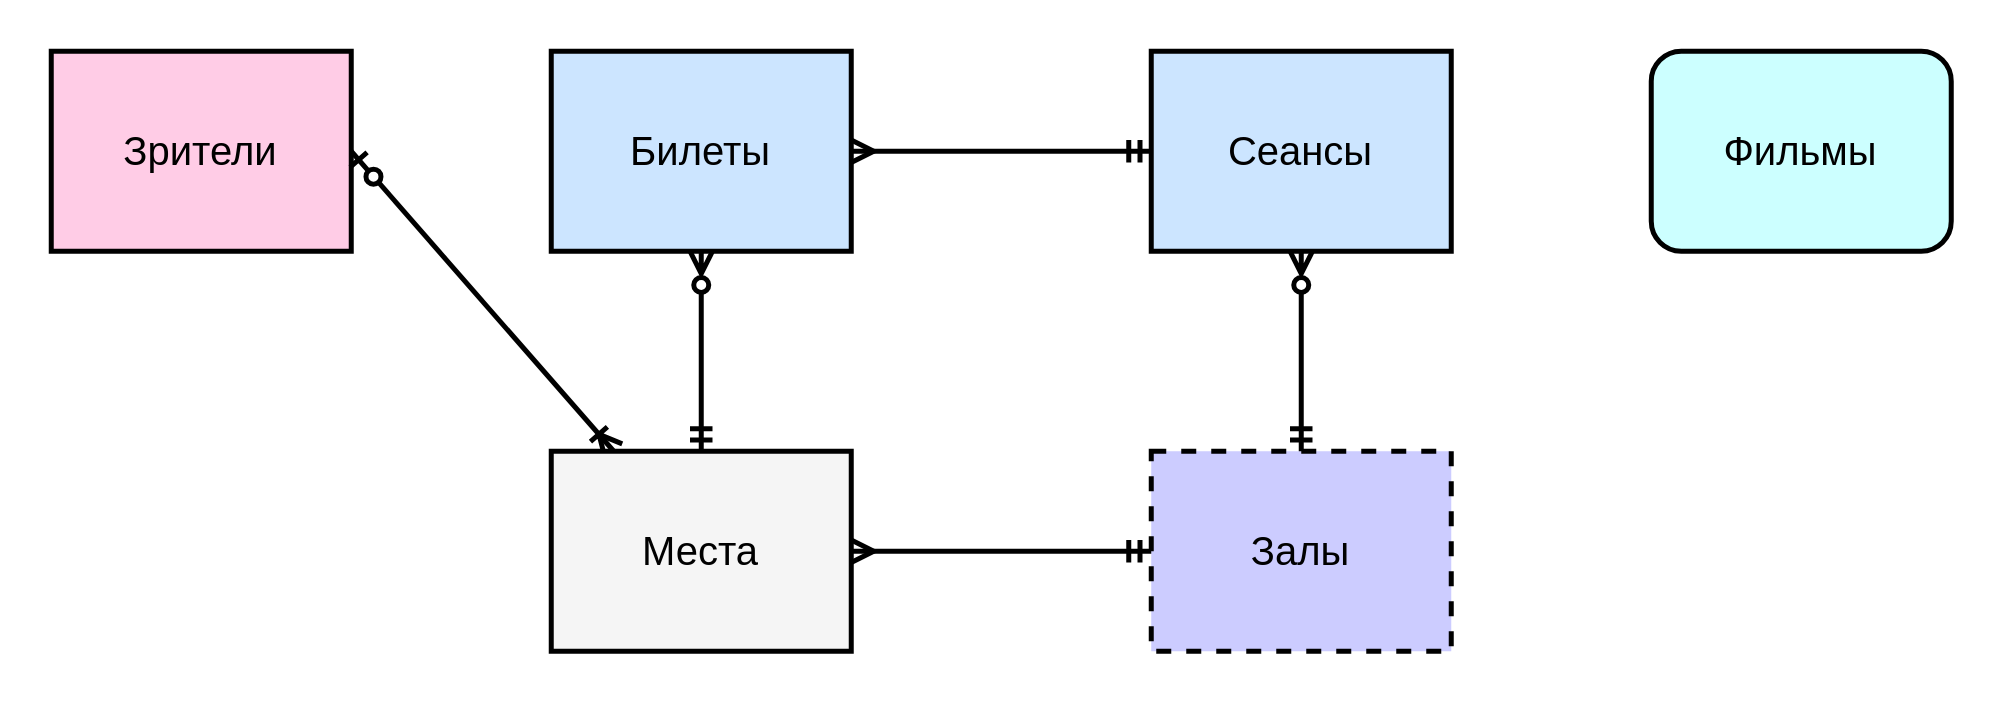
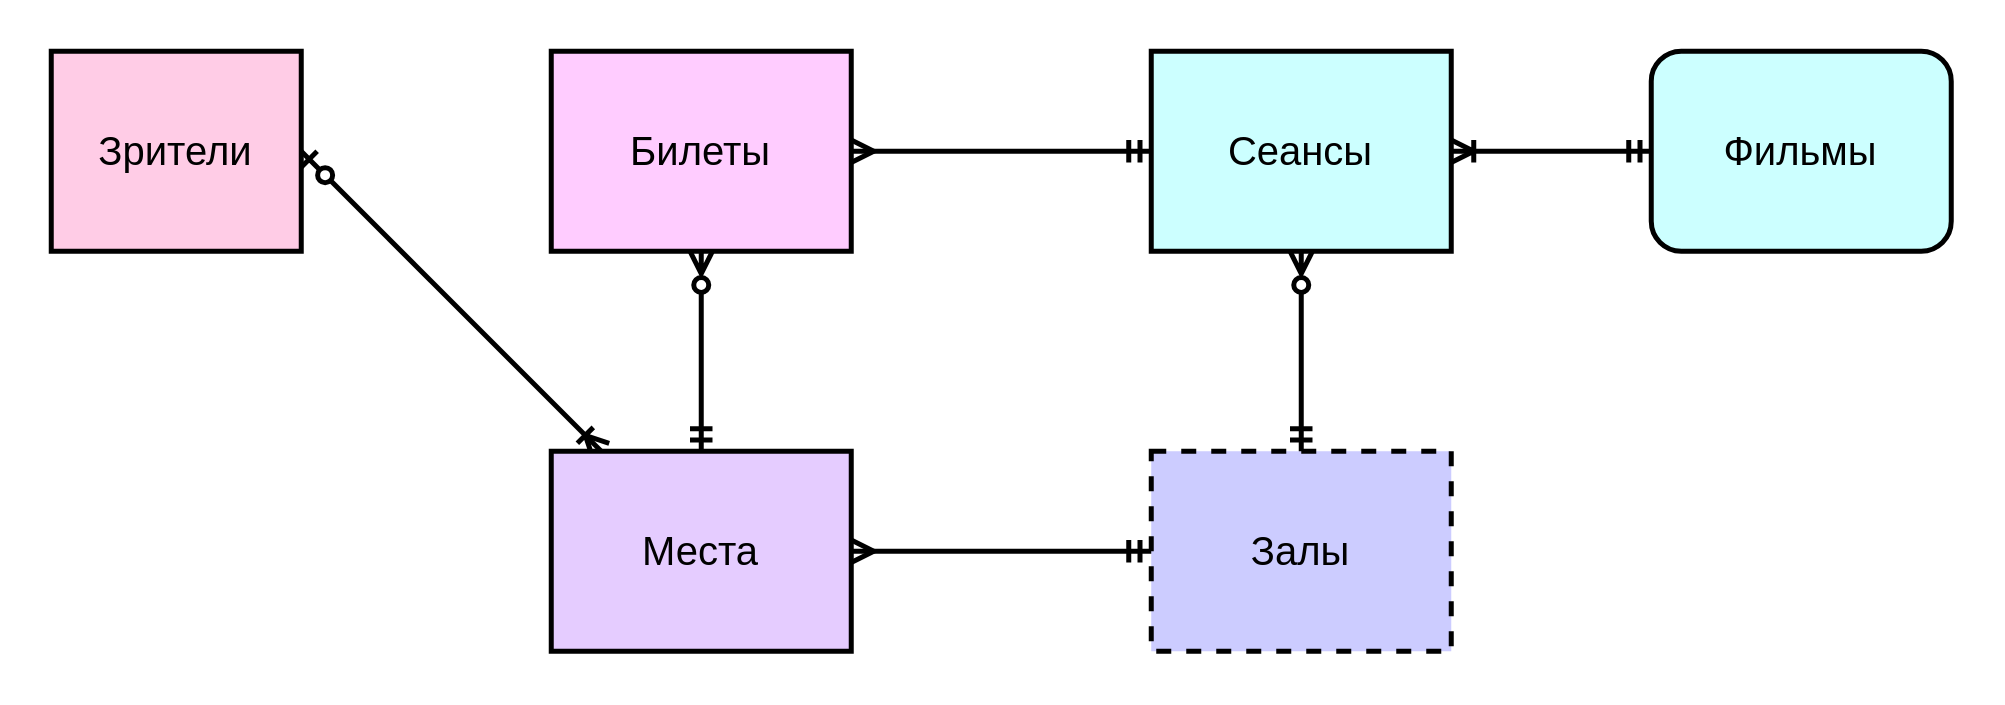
(201, 151) -> (176, 151)
(701, 151) -> (701, 151)
(1301, 151) -> (1301, 151)
none -> (1551, 151)
(701, 551) -> (701, 551)
